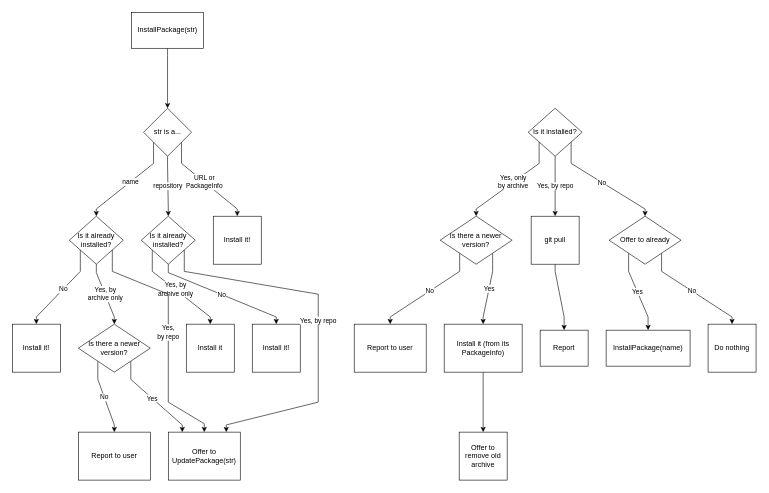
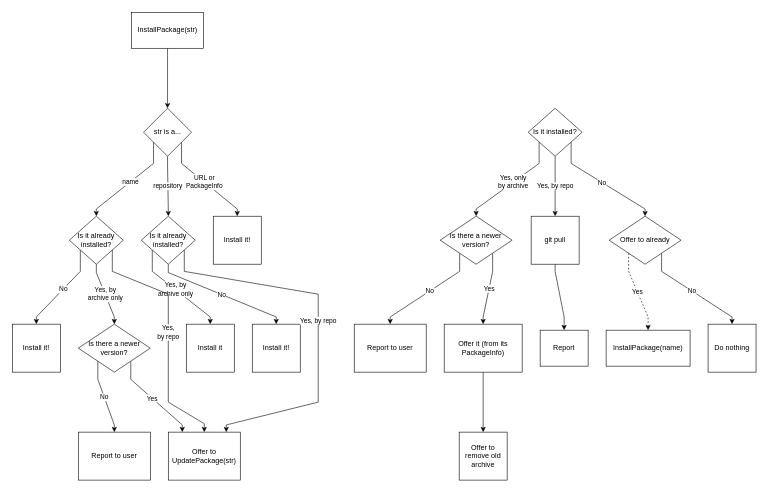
(636, 289) -> (636, 289)
(483, 348) -> (483, 348)
